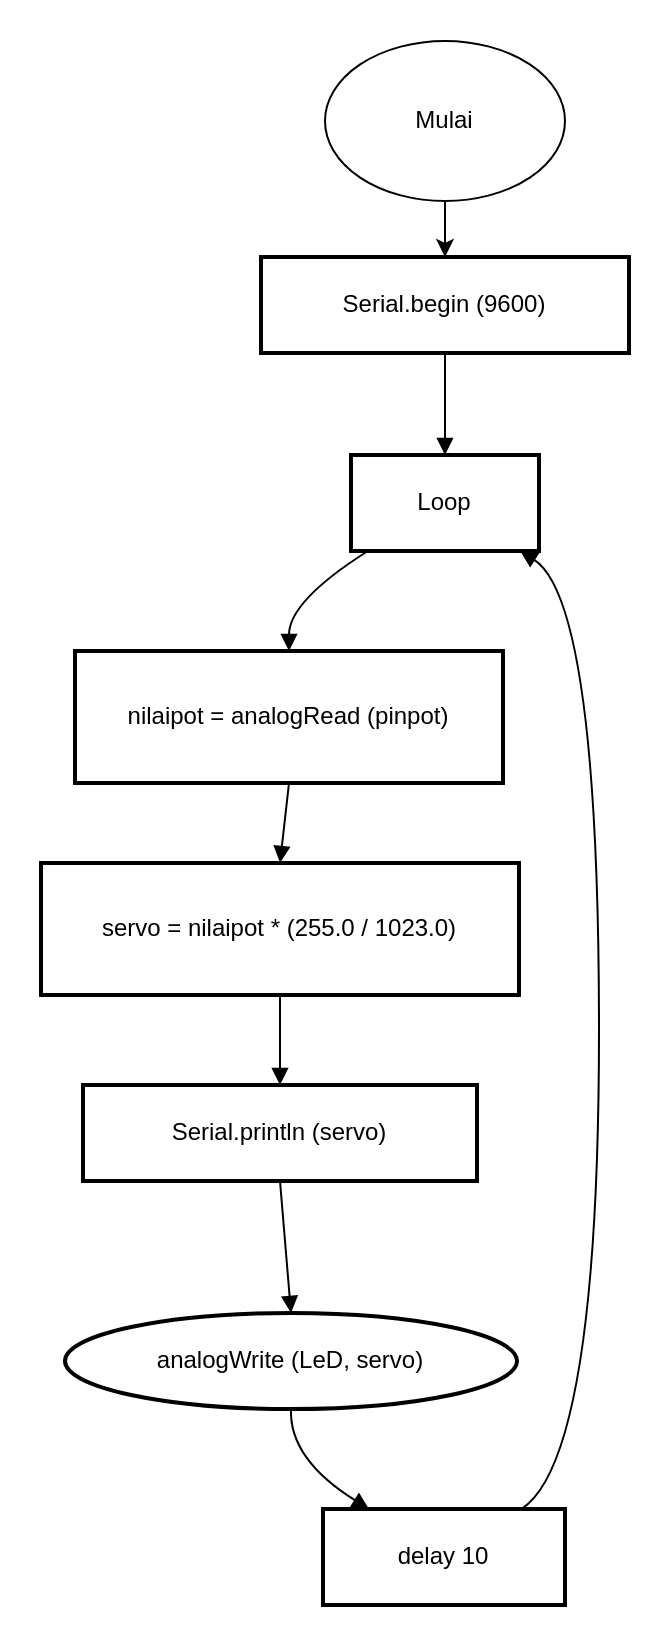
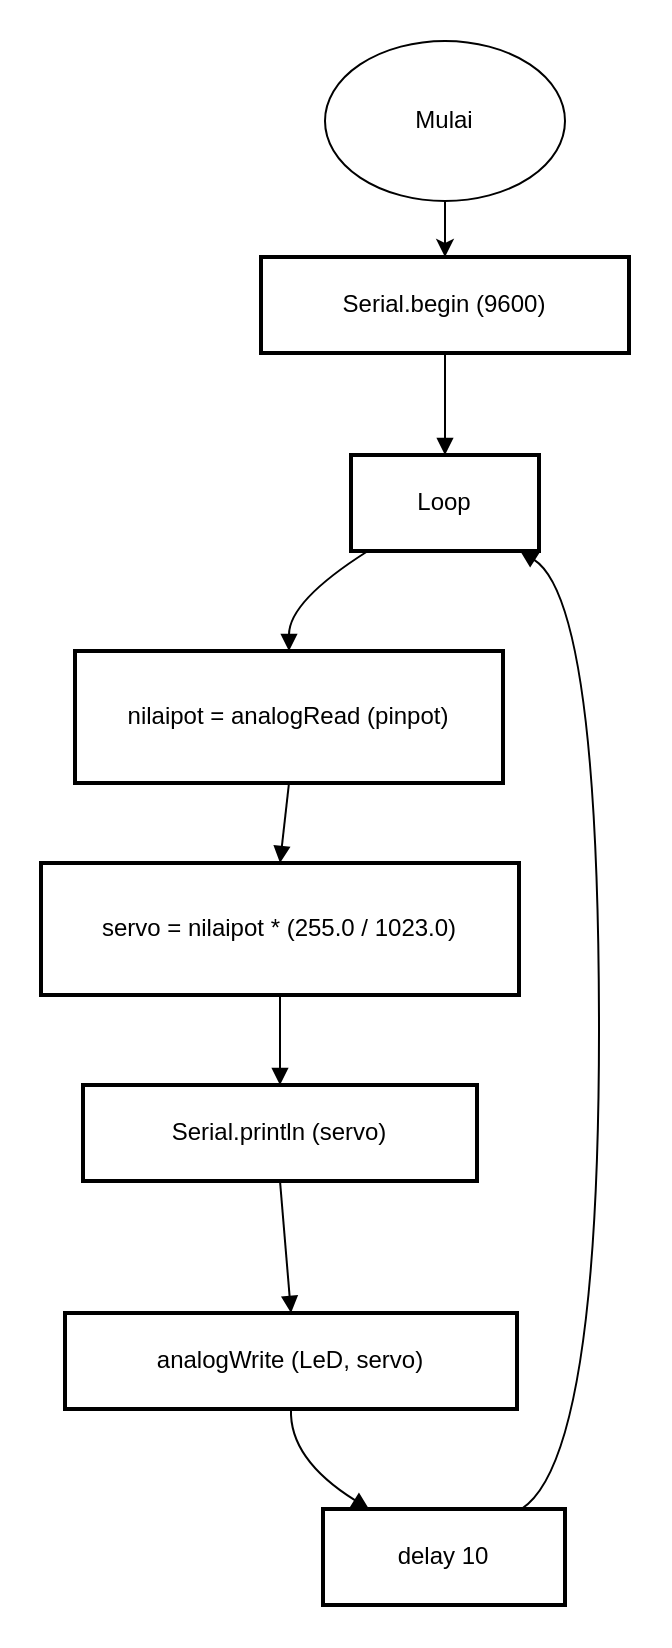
(291, 1361) -> (291, 1361)
